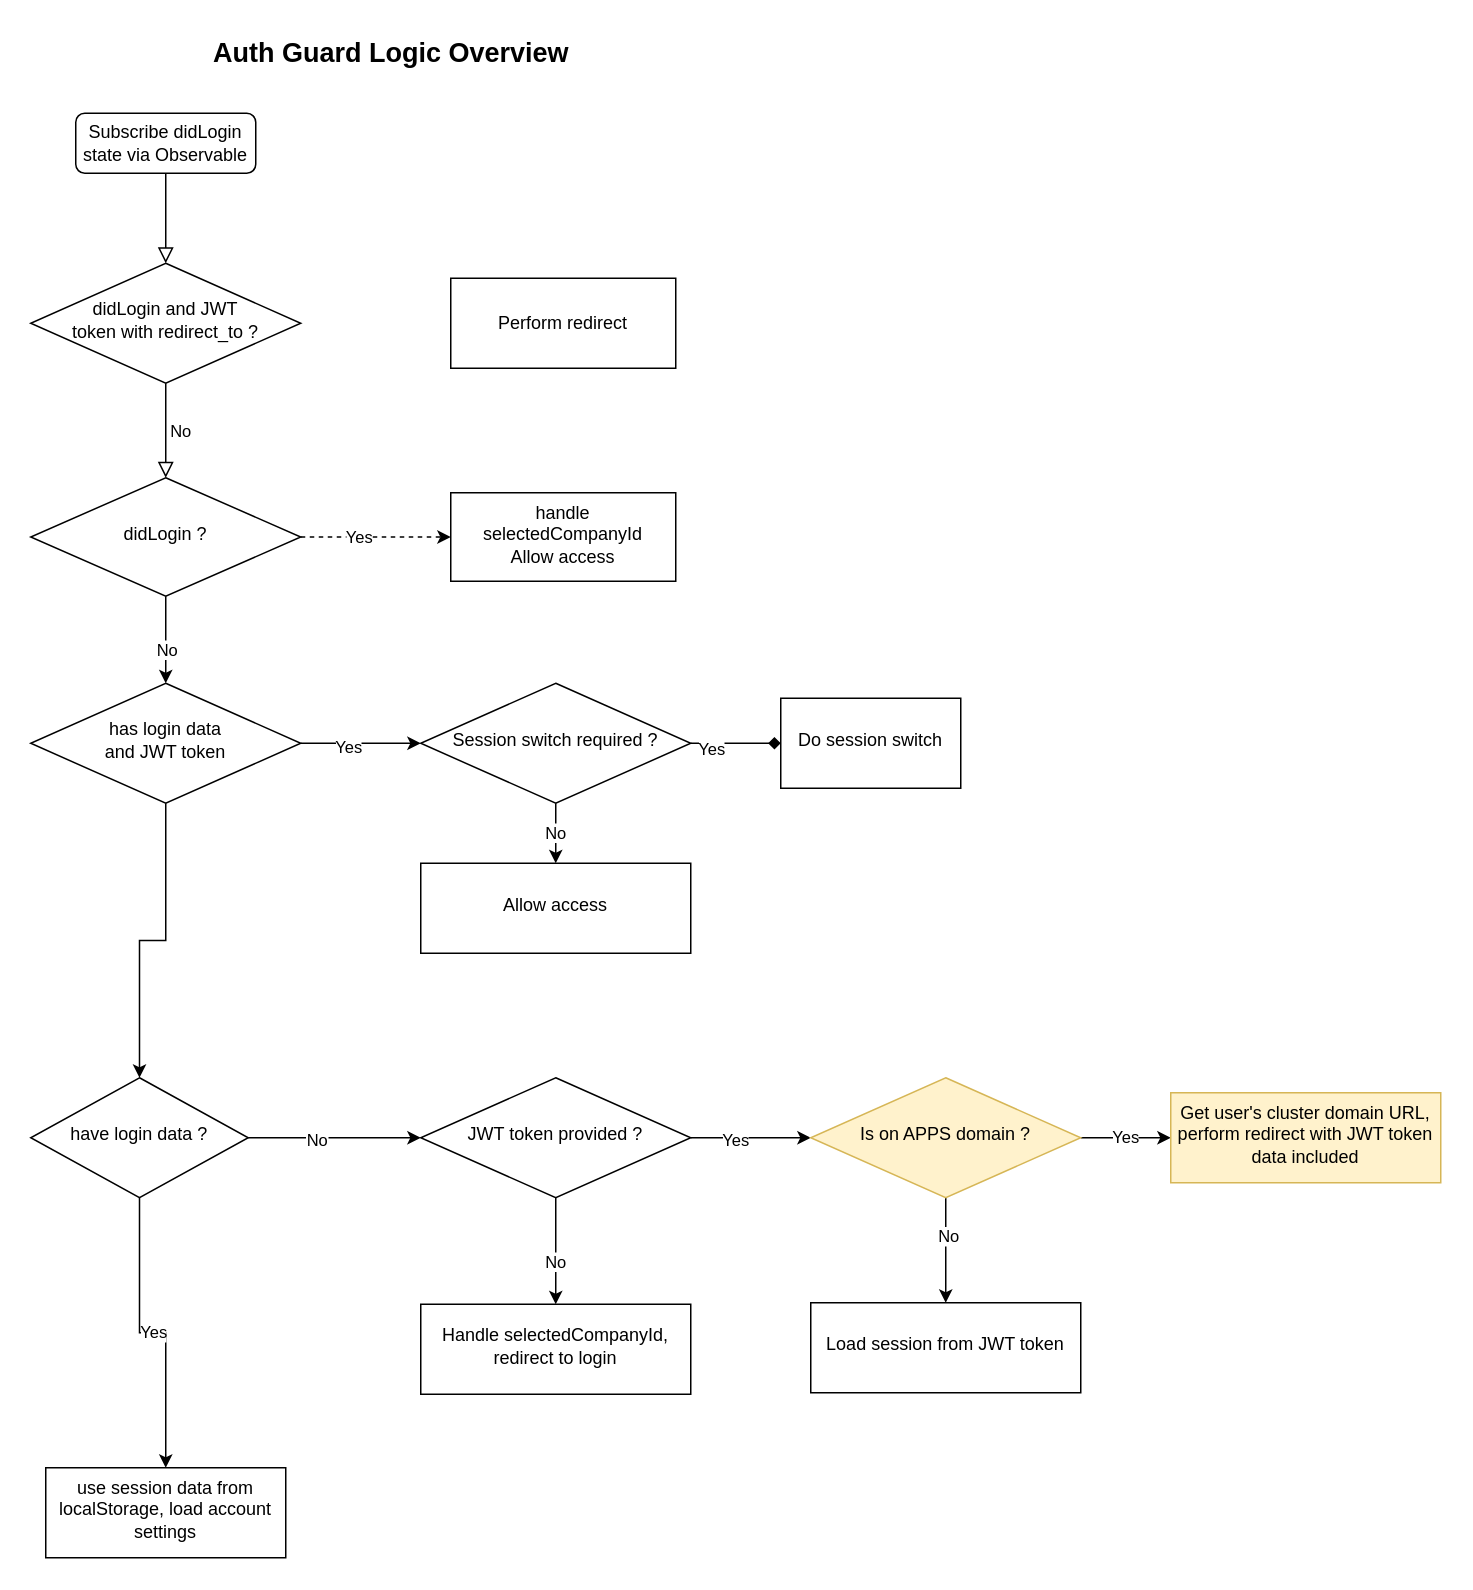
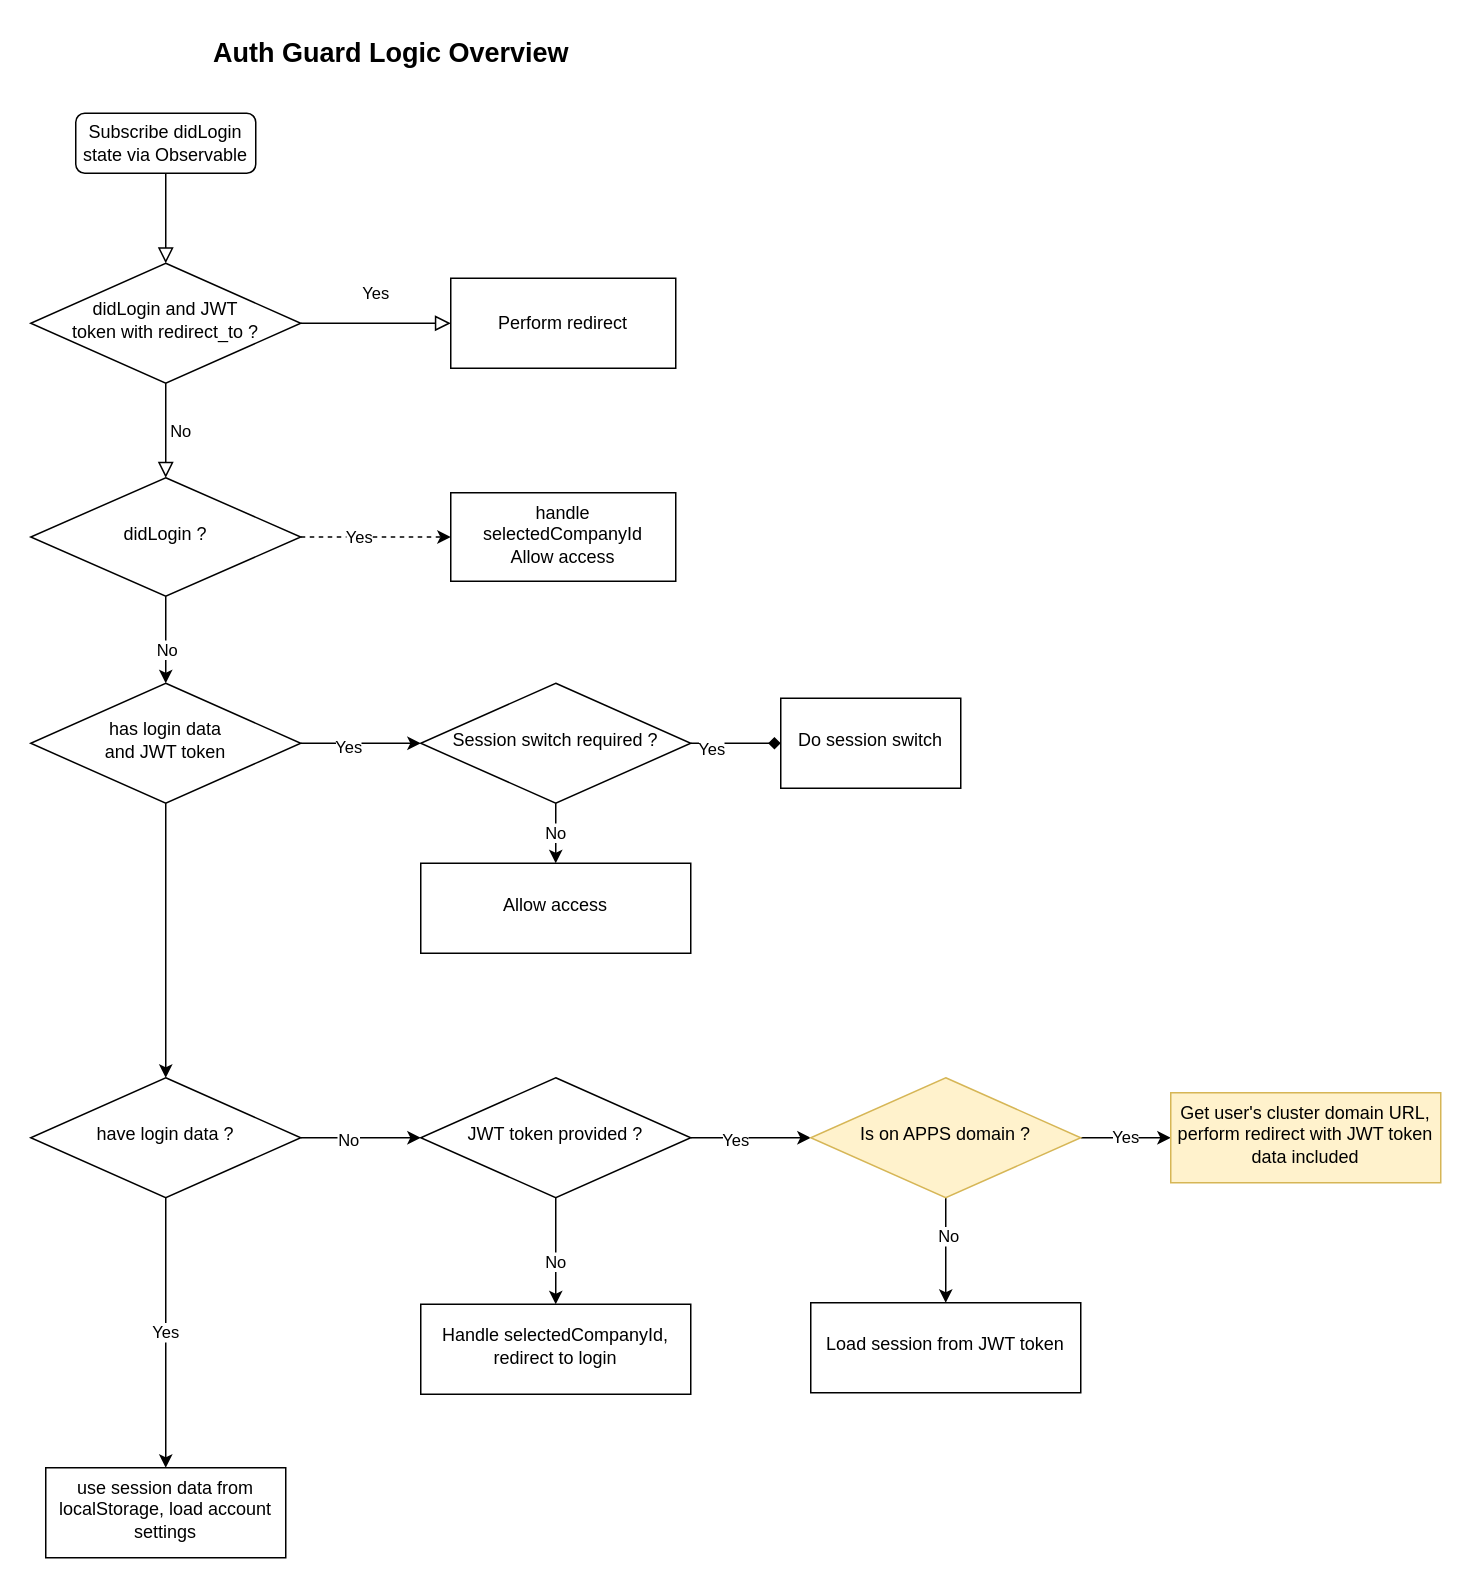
none -> (368, 323)
(140, 1138) -> (166, 1138)
